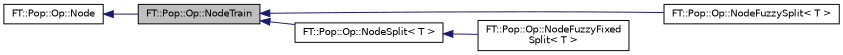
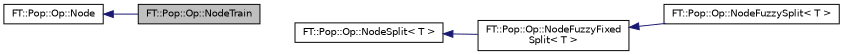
(467, 12) -> (652, 25)
(282, 23) -> none
